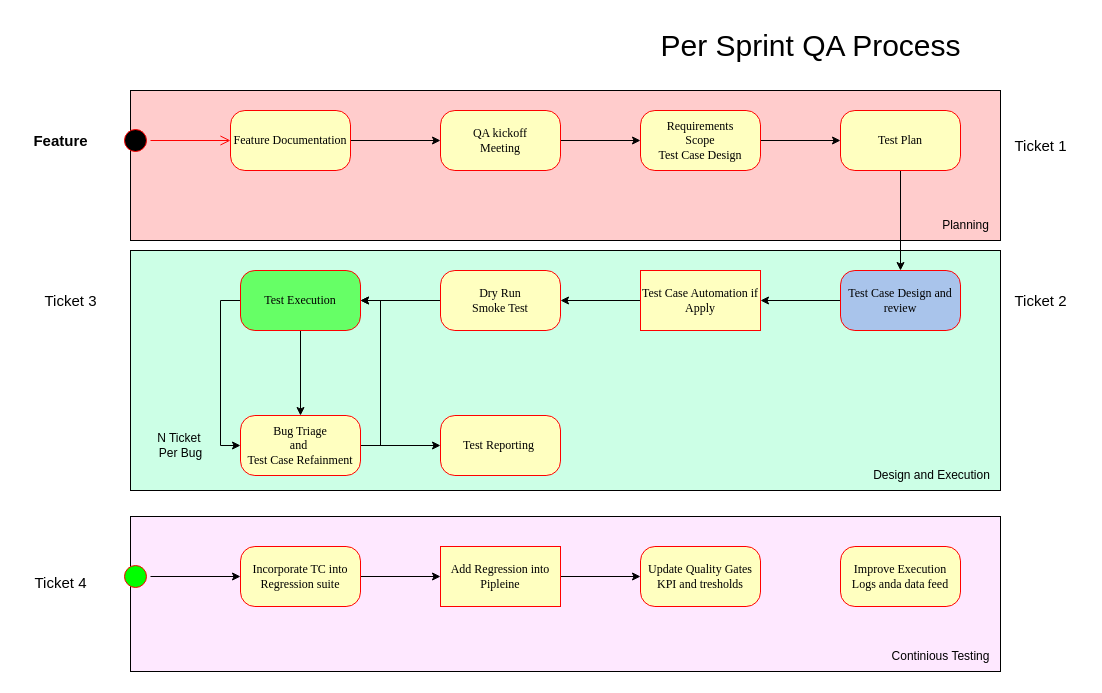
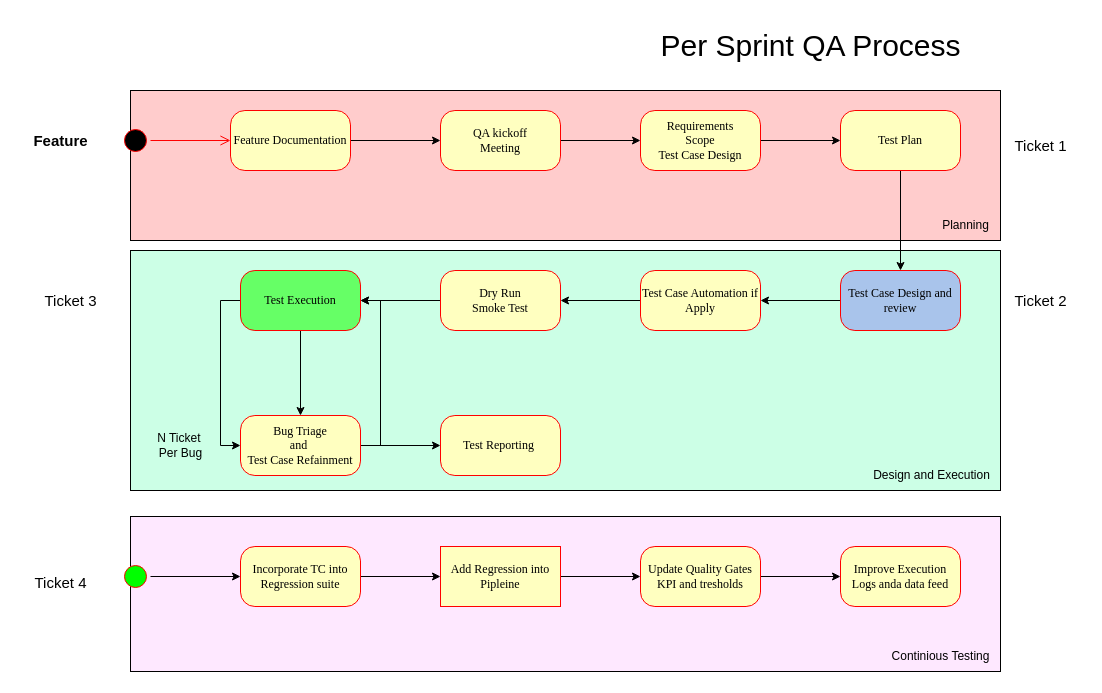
(701, 301) -> (701, 301)
none -> (797, 577)
